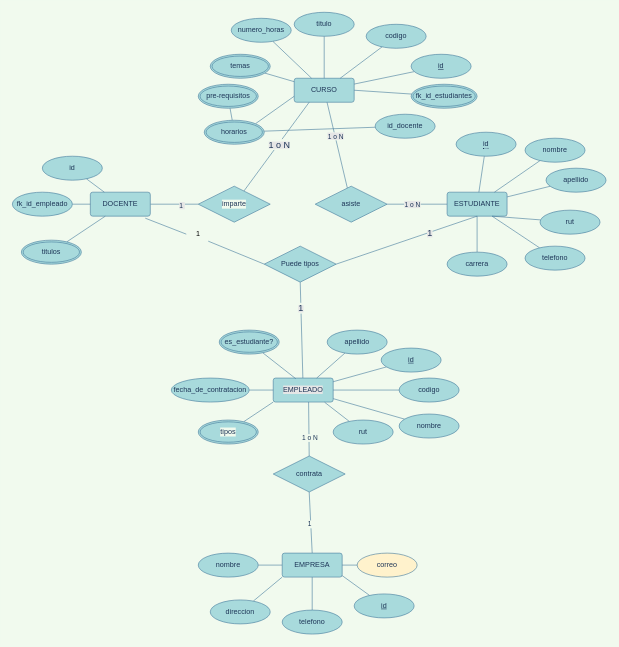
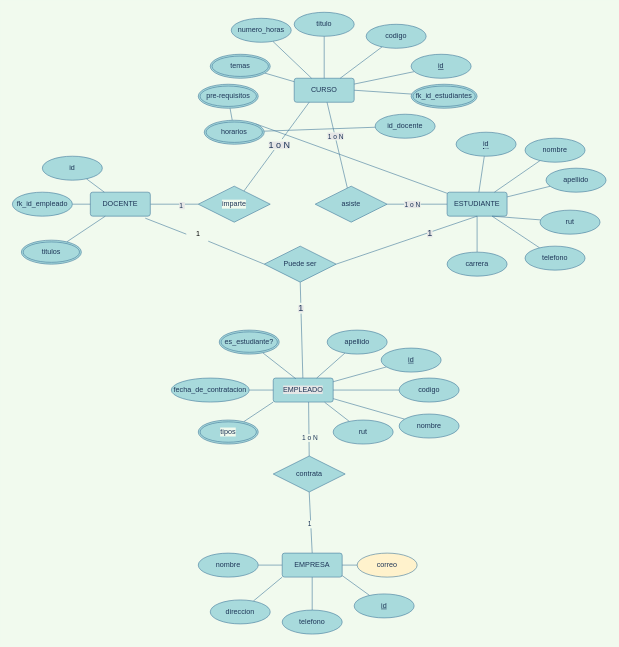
(274, 110) -> (351, 159)
(300, 264) -> (300, 264)
